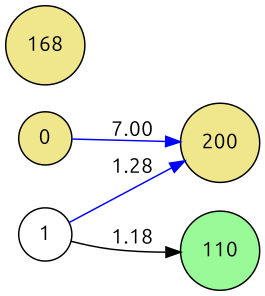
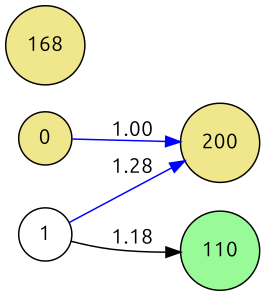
(133, 130) -> (133, 130)
